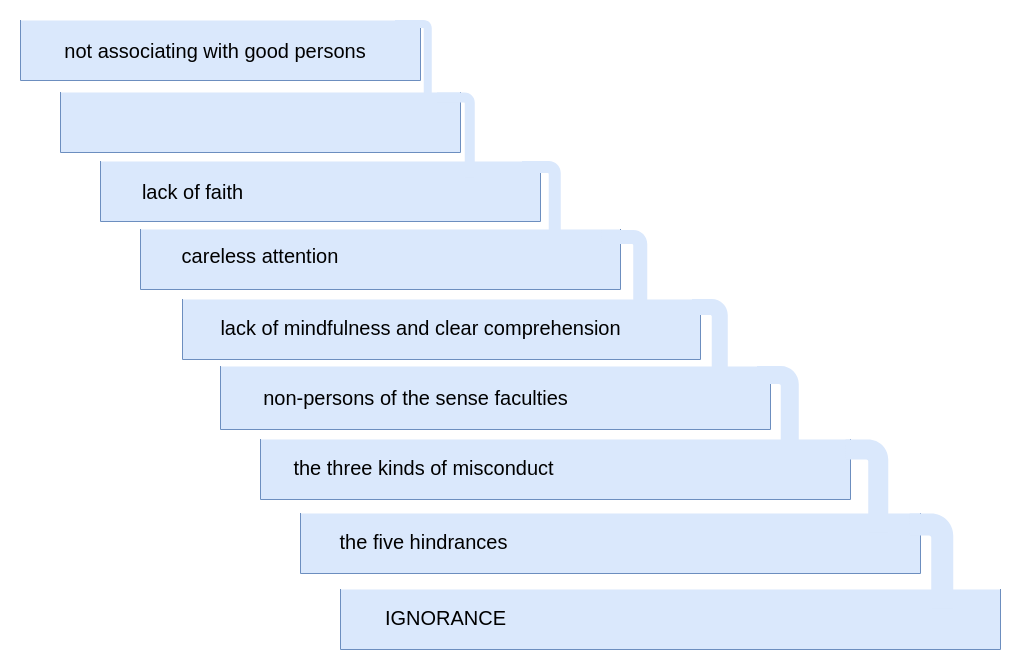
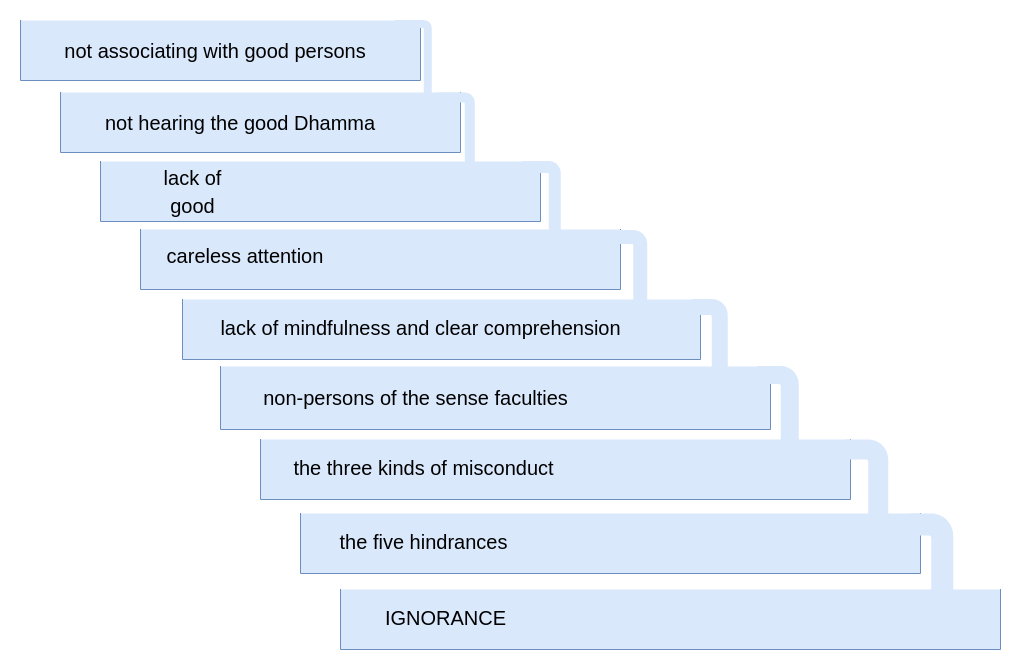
none -> (241, 123)
(193, 192) -> (193, 192)
(261, 256) -> (246, 256)
